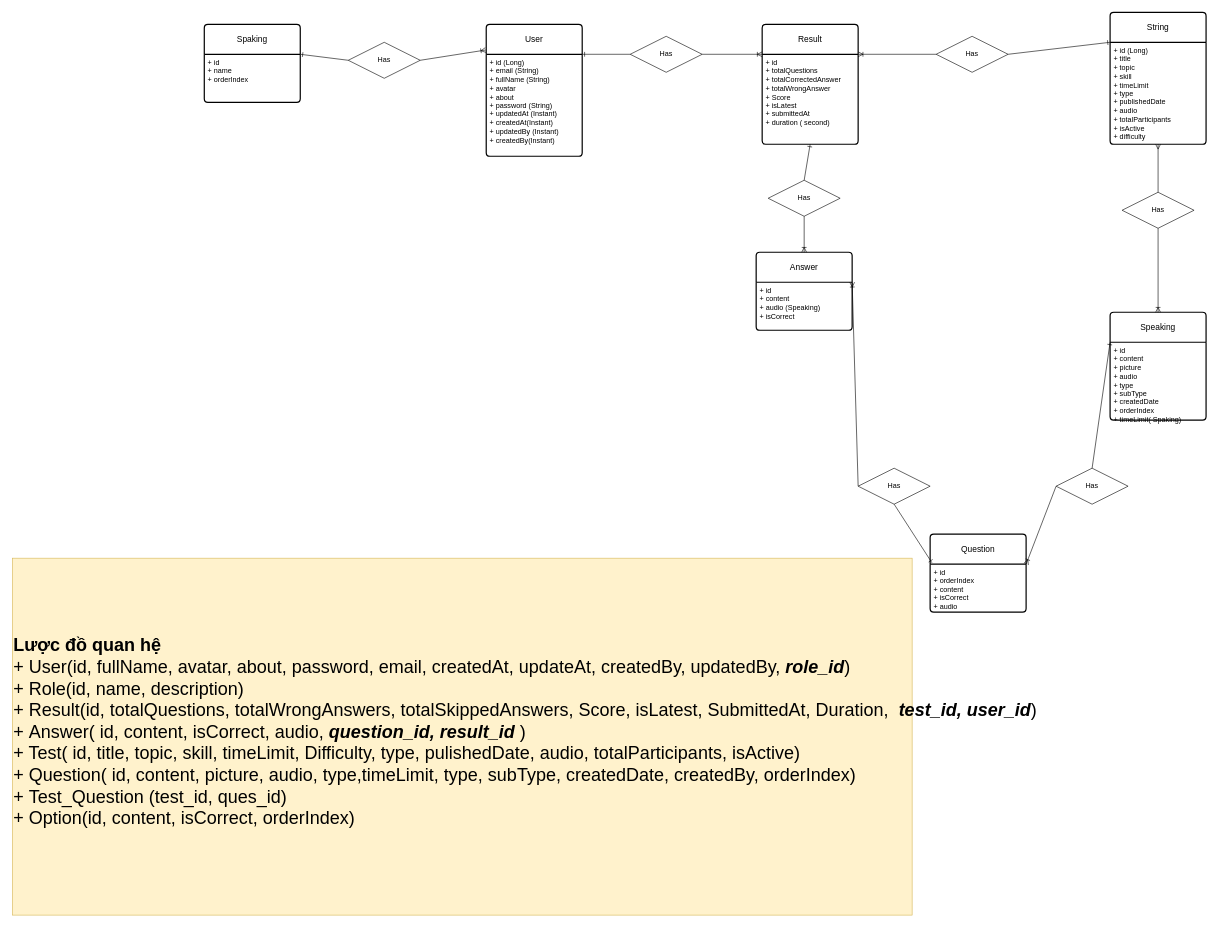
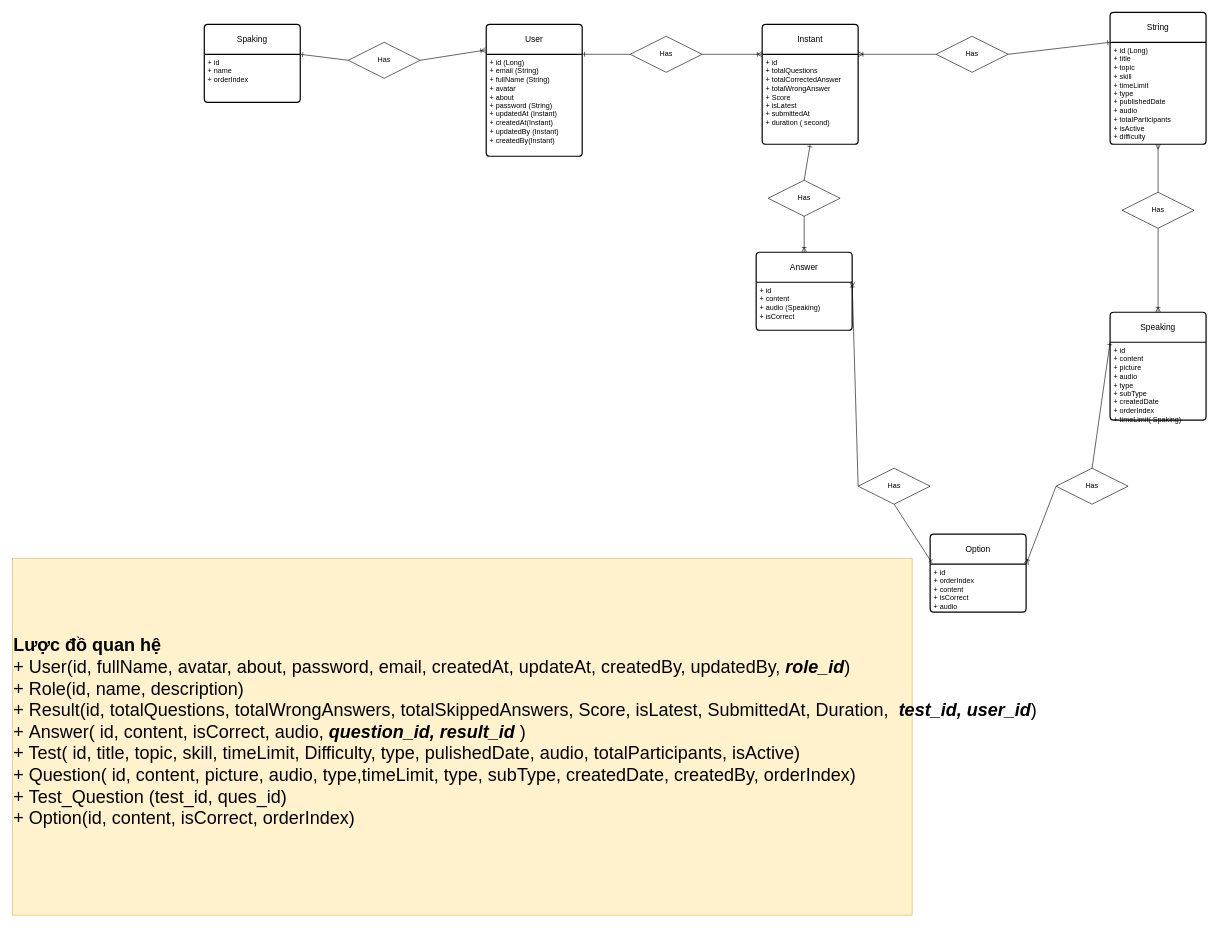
(810, 39) -> (810, 39)
(978, 549) -> (978, 549)
